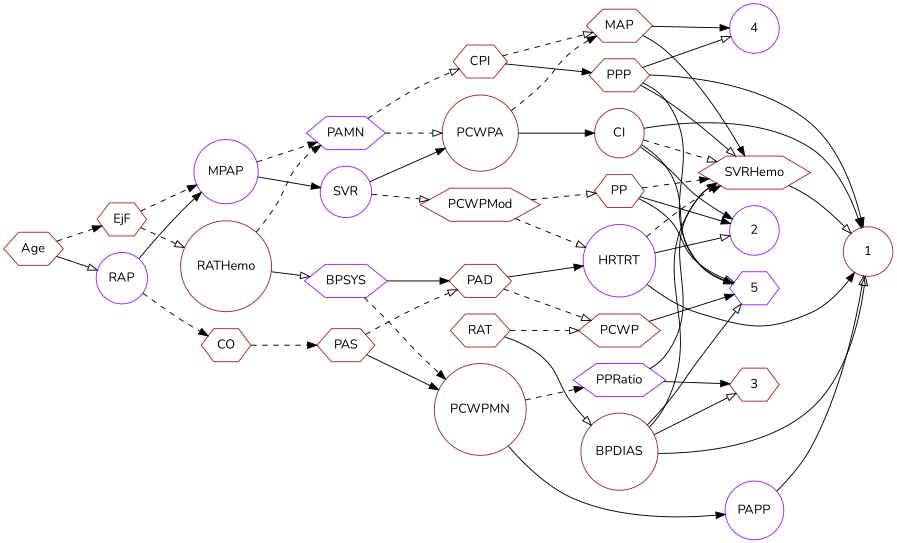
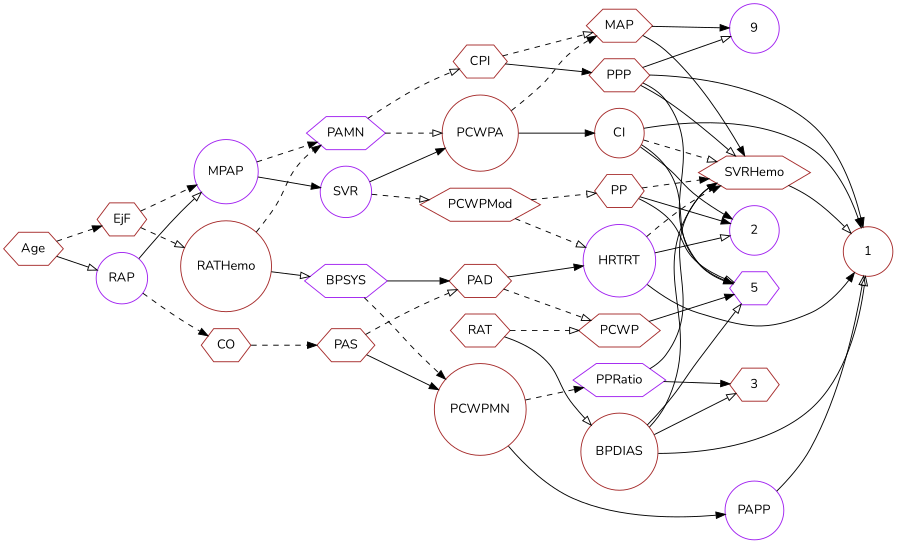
(754, 28) -> (754, 28)
(166, 228) -> (166, 228)
